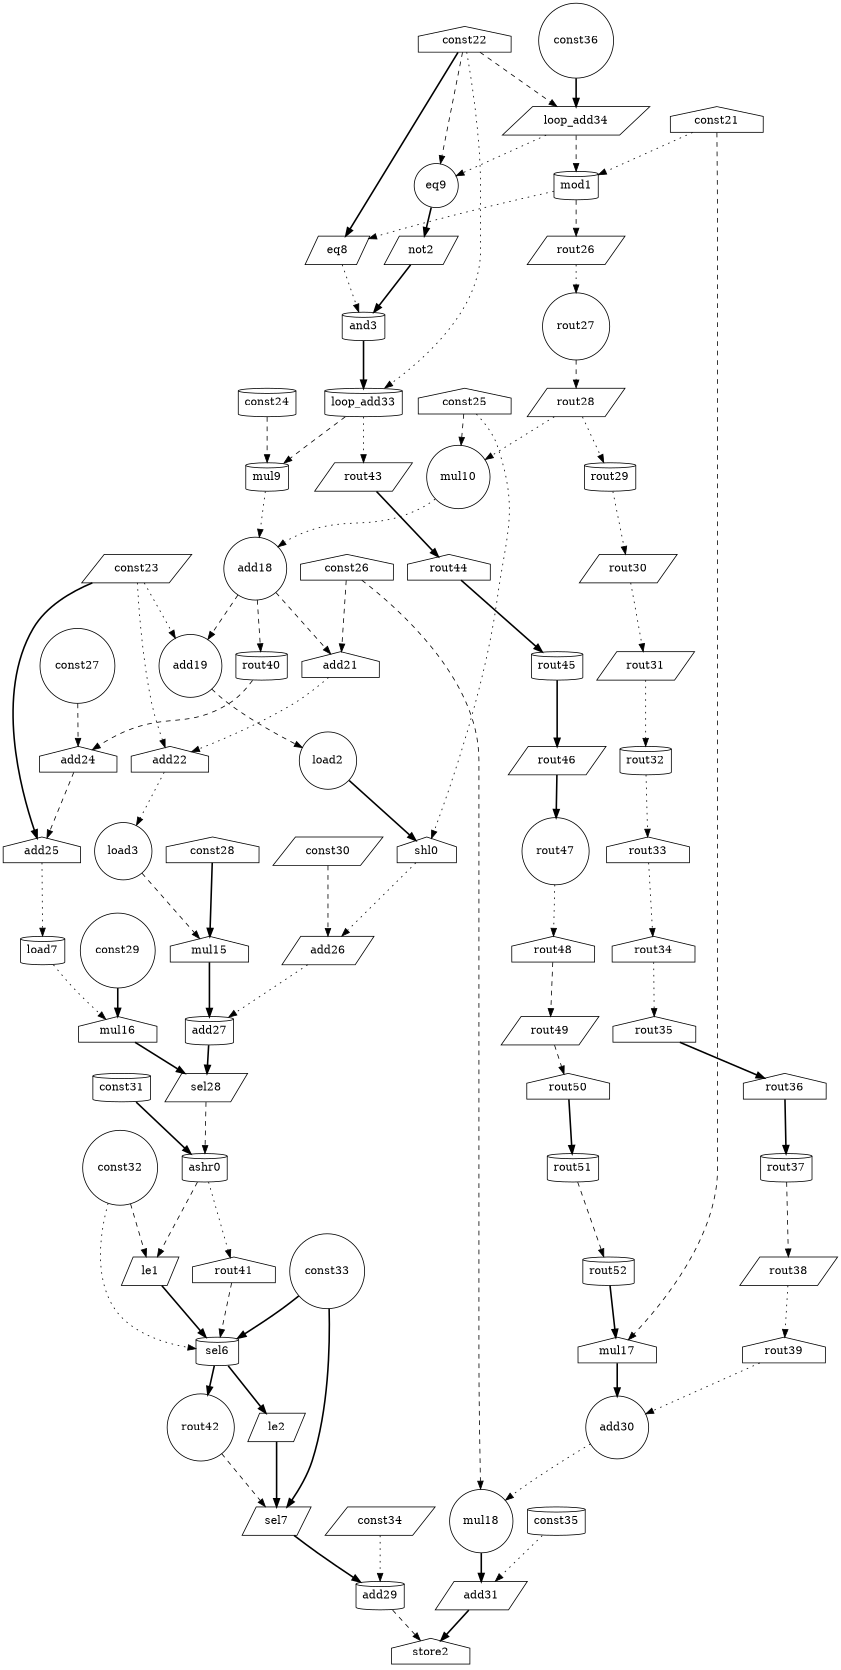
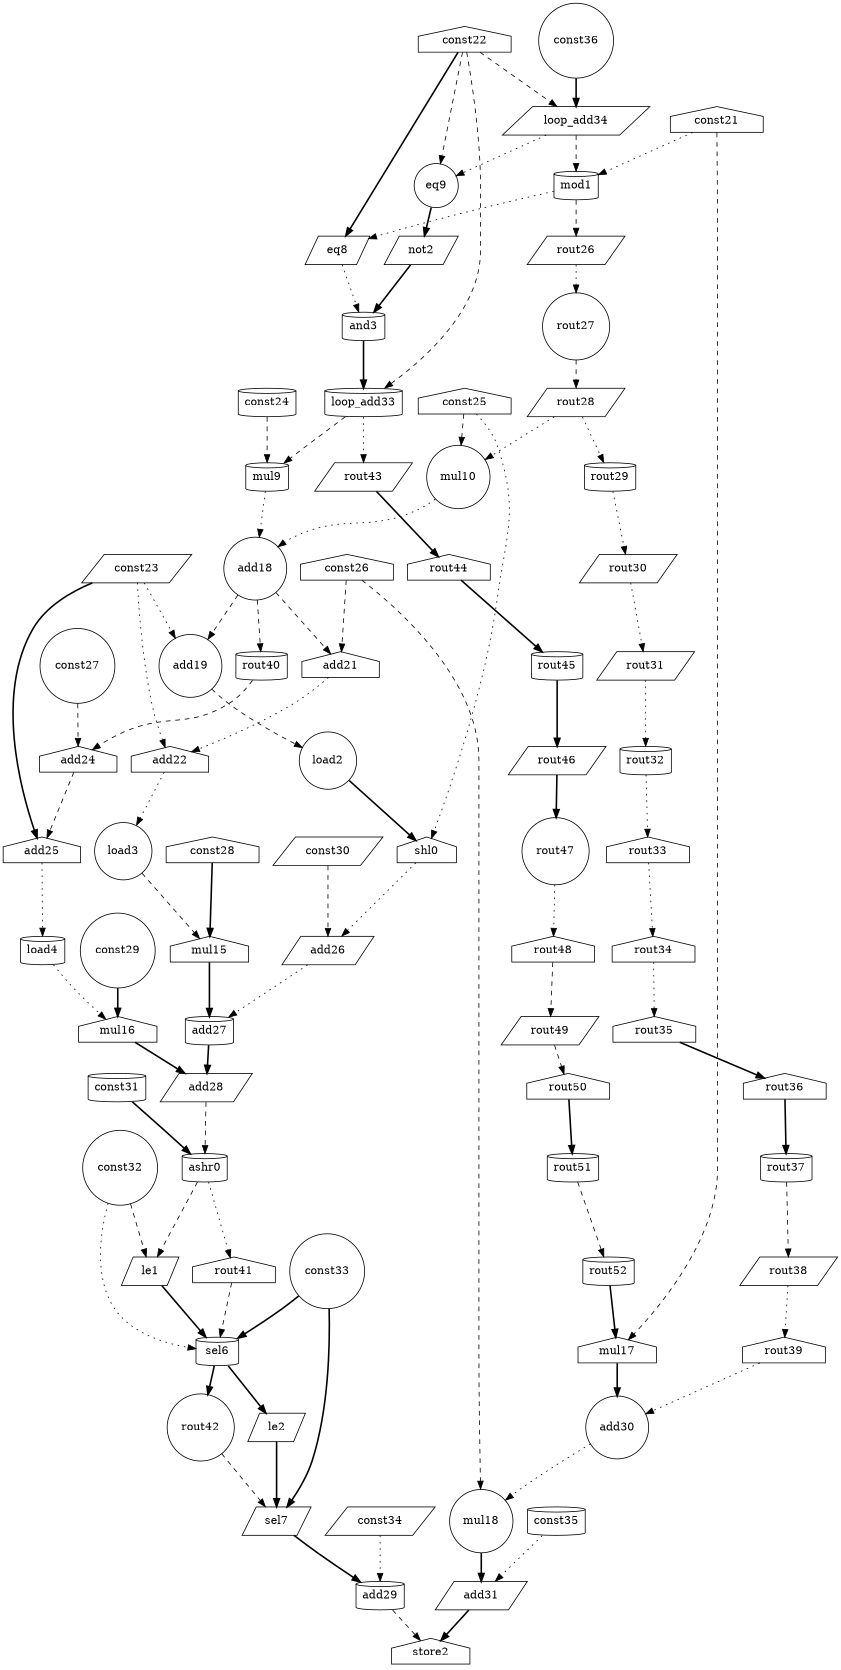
(480, 234) -> (480, 234)
(43, 951) -> (43, 951)
(206, 1088) -> (206, 1088)
